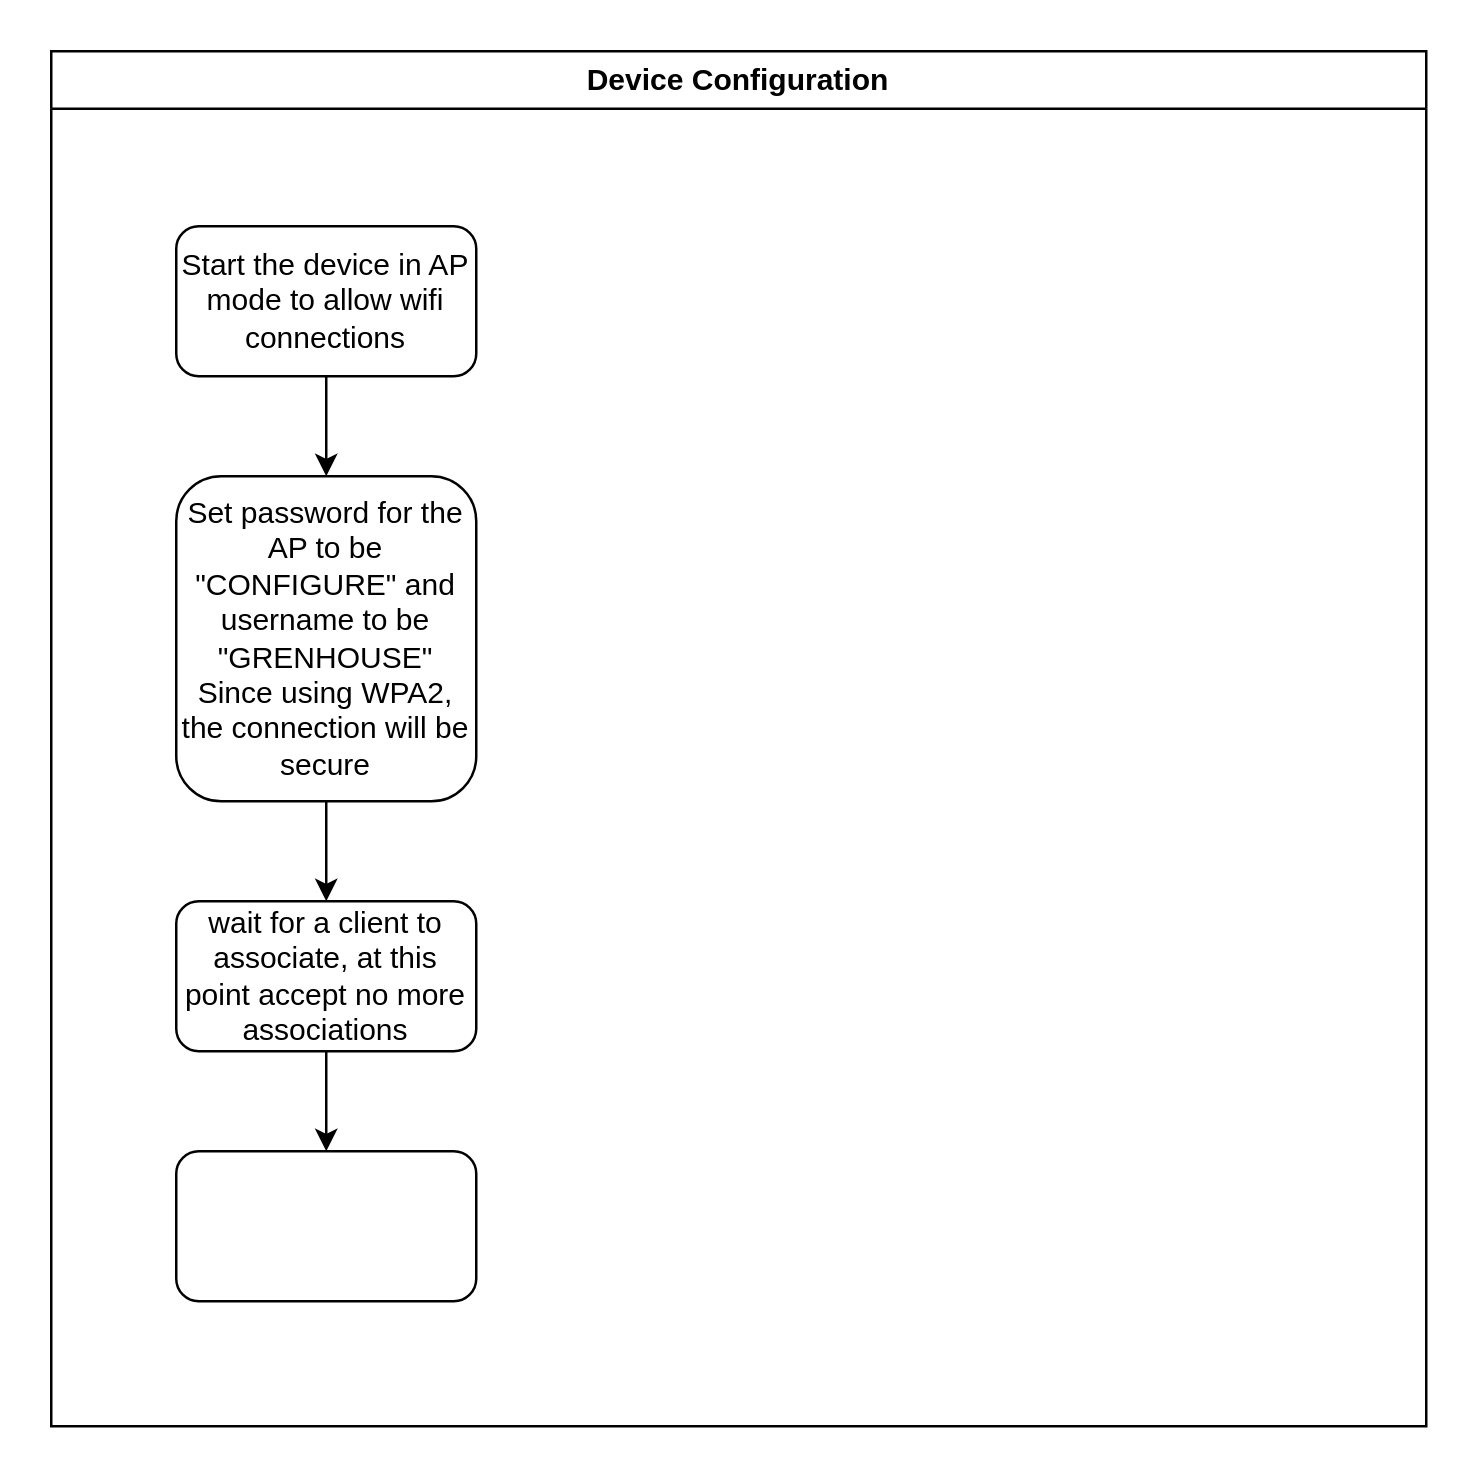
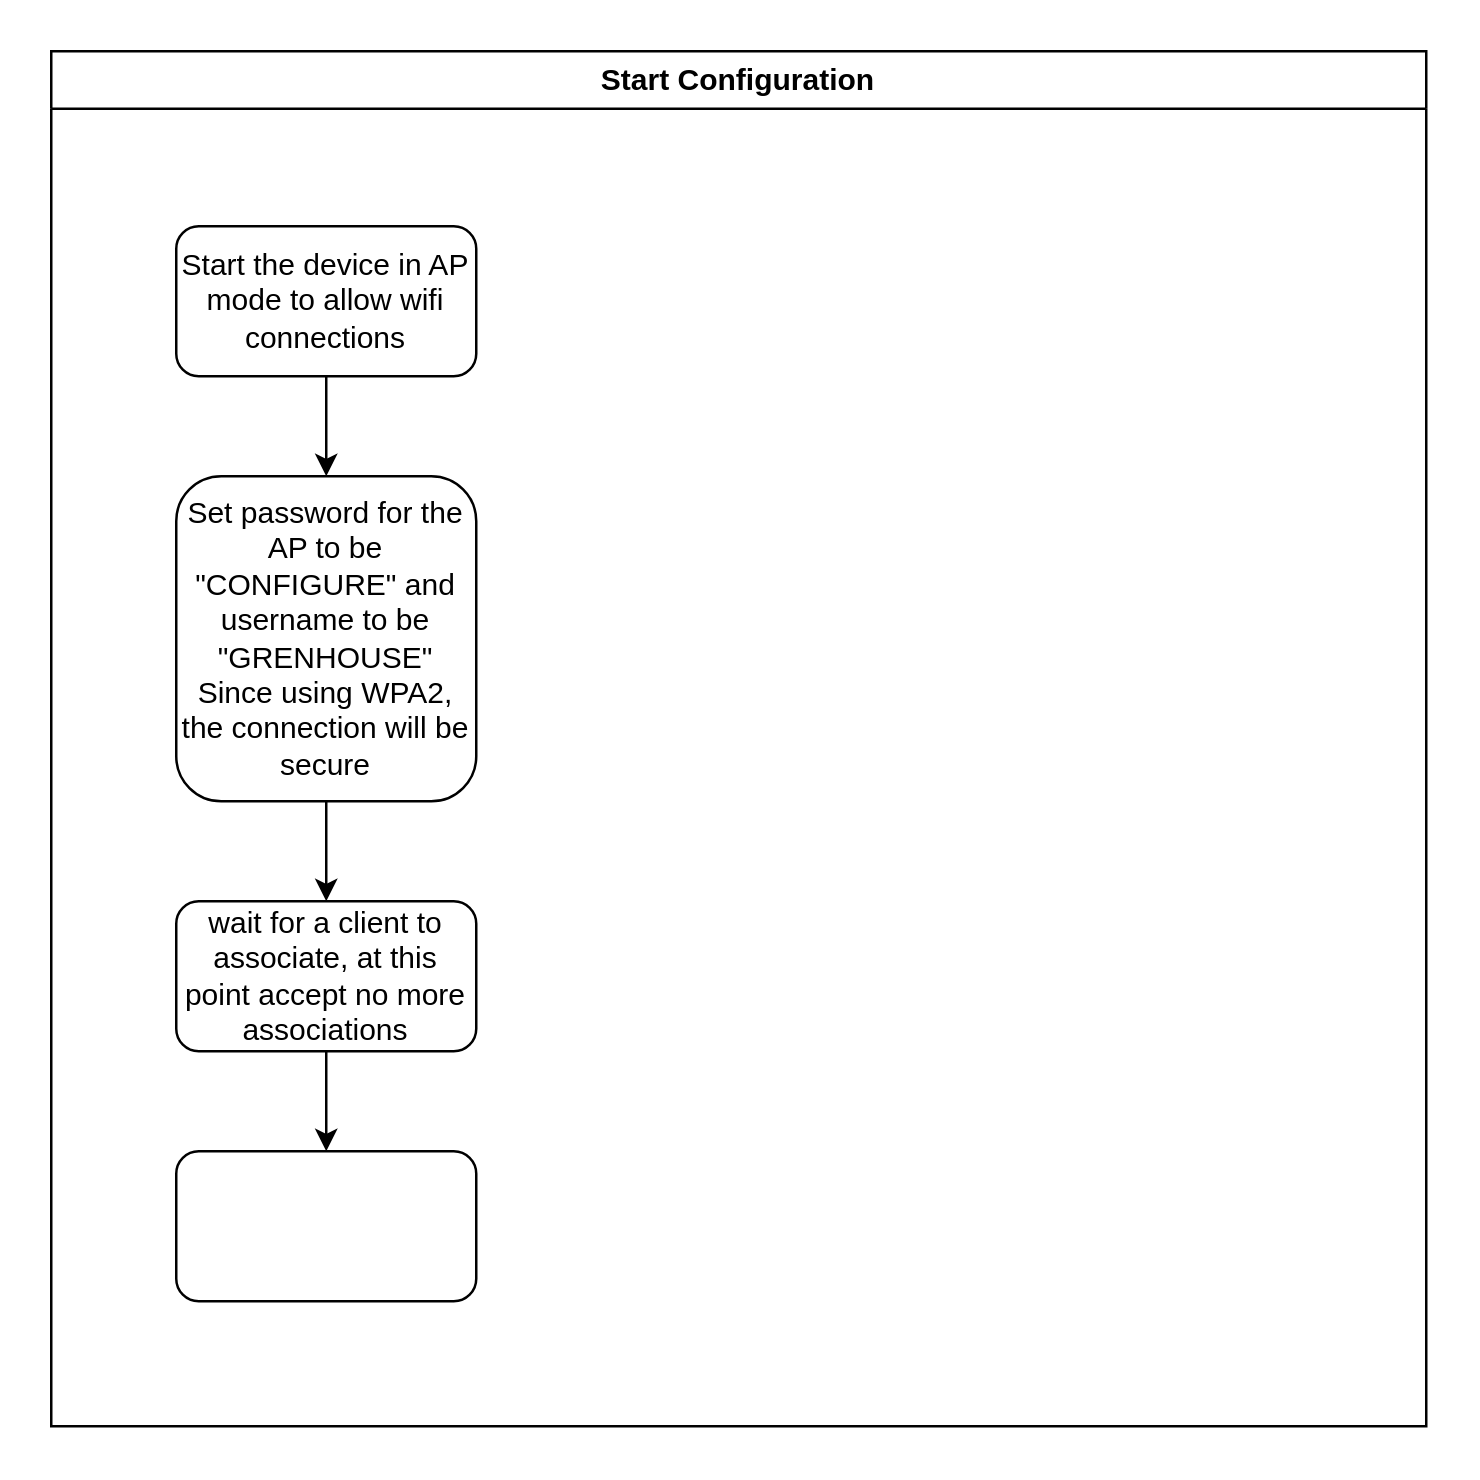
(739, 81) -> (739, 81)
